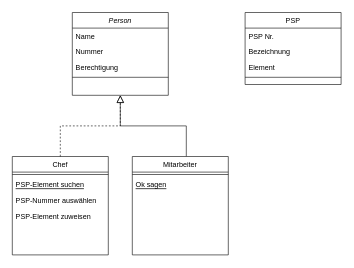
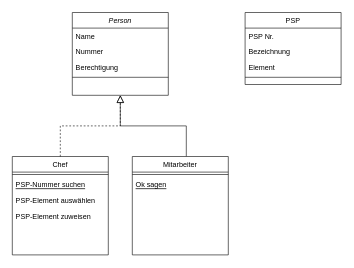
(50, 185) -> (49, 185)
(54, 200) -> (55, 200)
